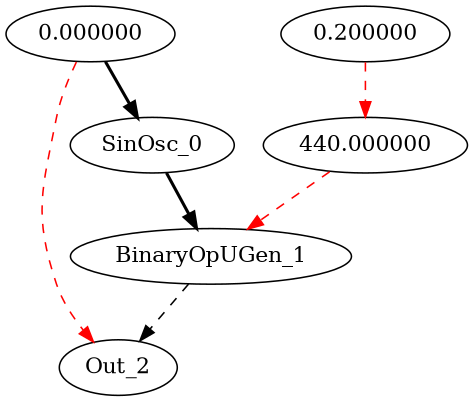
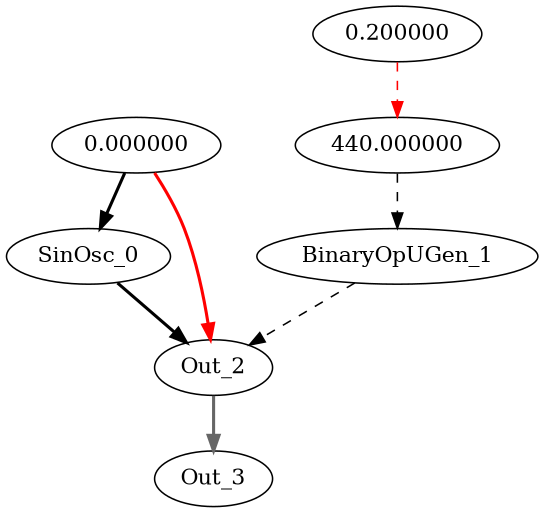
(178, 194) -> (146, 308)
(295, 196) -> (397, 193)
(43, 198) -> (190, 245)
none -> (214, 479)
